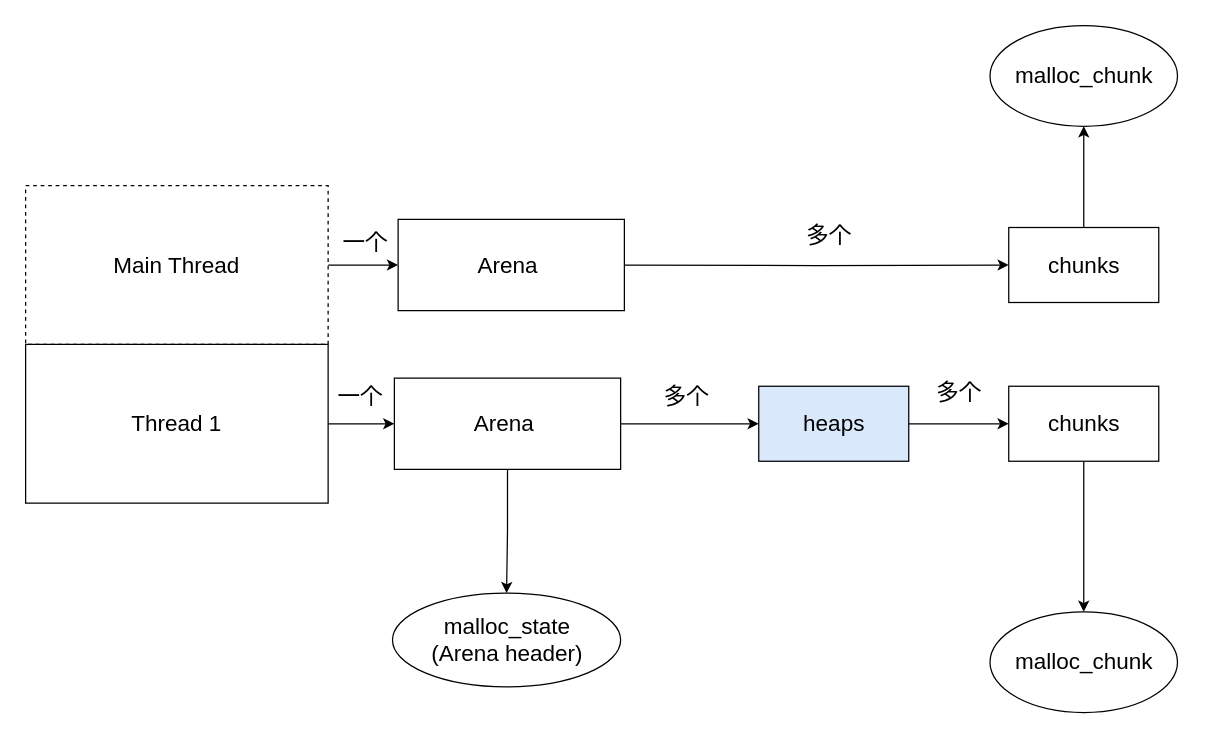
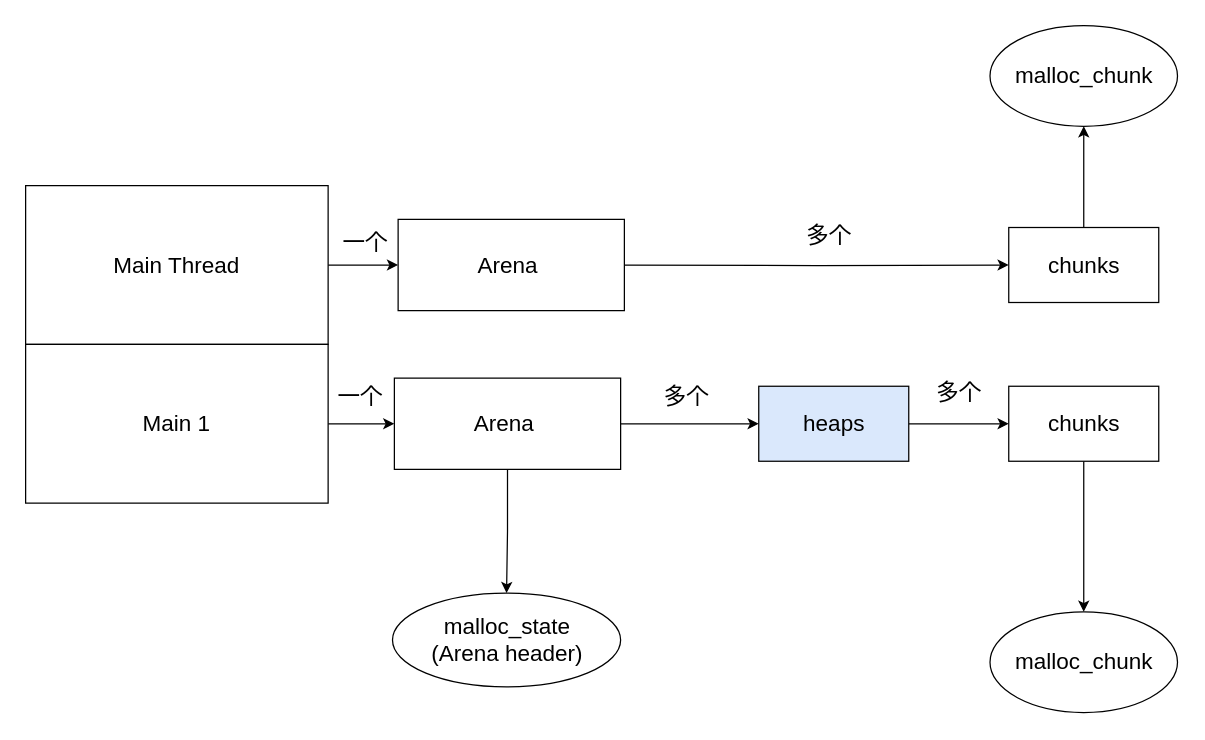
(177, 265) -> (177, 265)
(177, 424) -> (177, 424)
